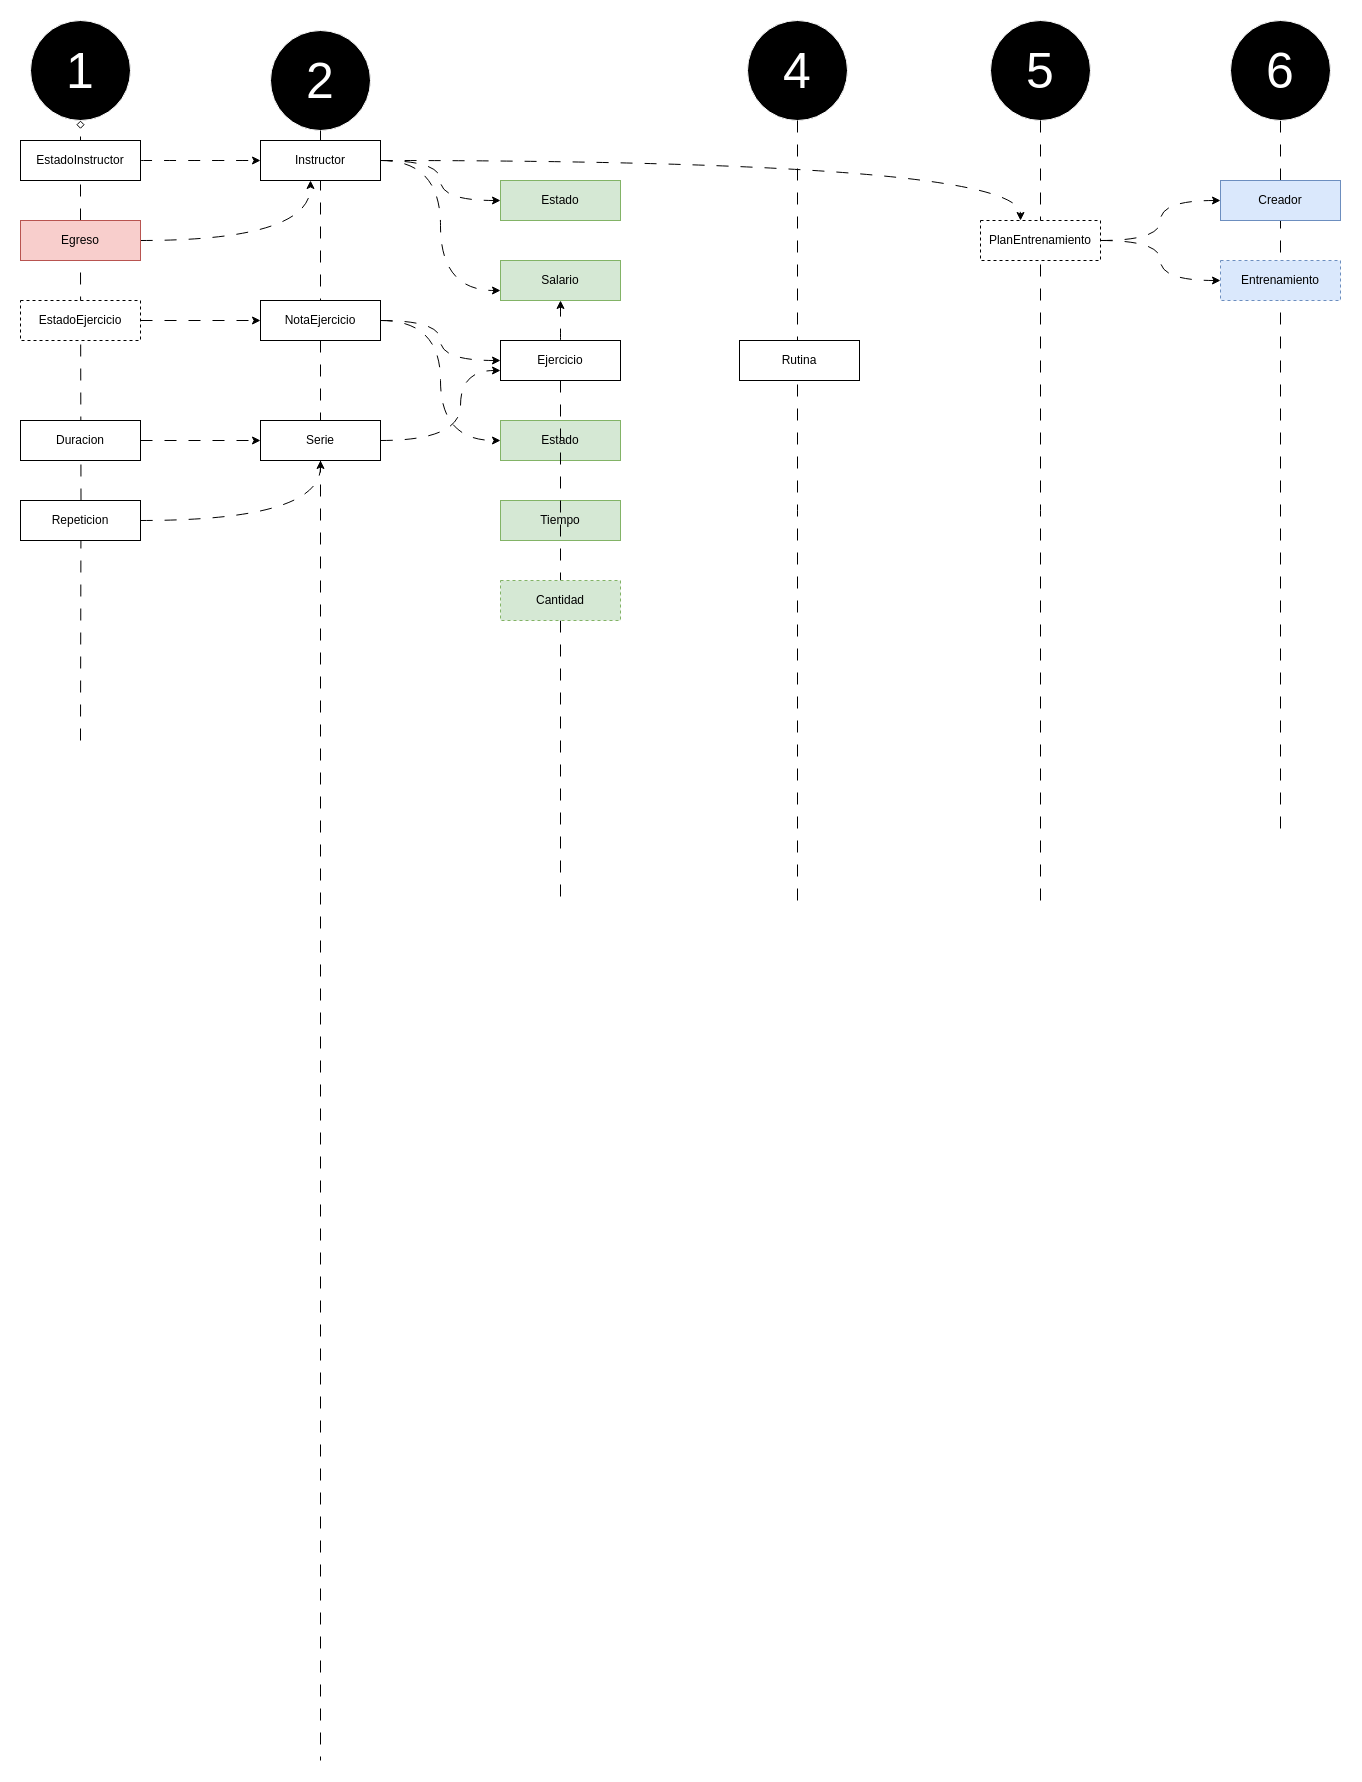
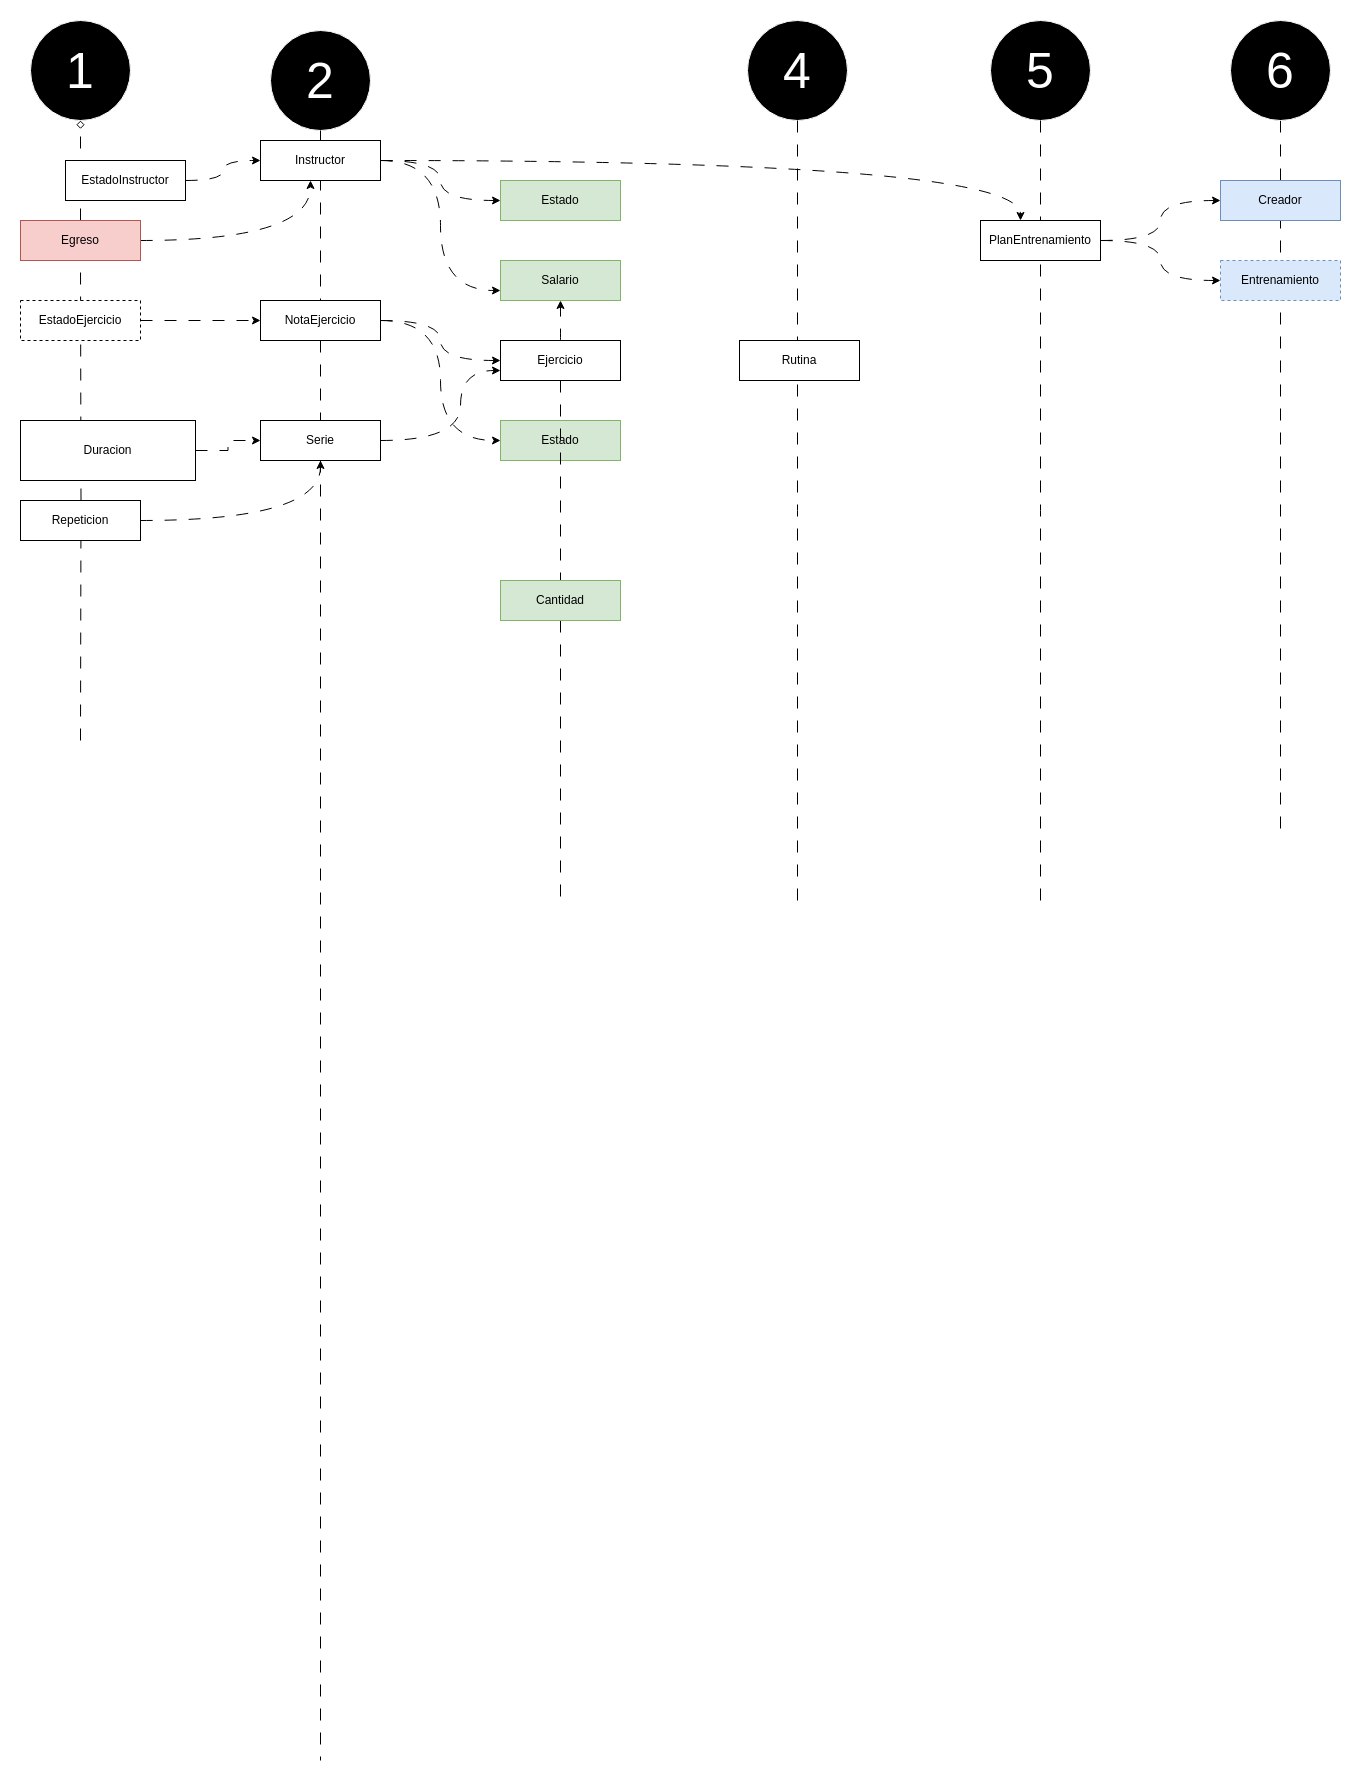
(81, 161) -> (126, 181)
(1041, 241) -> (1041, 241)
(81, 441) -> (108, 451)
(561, 521) -> none
(561, 601) -> (561, 601)
